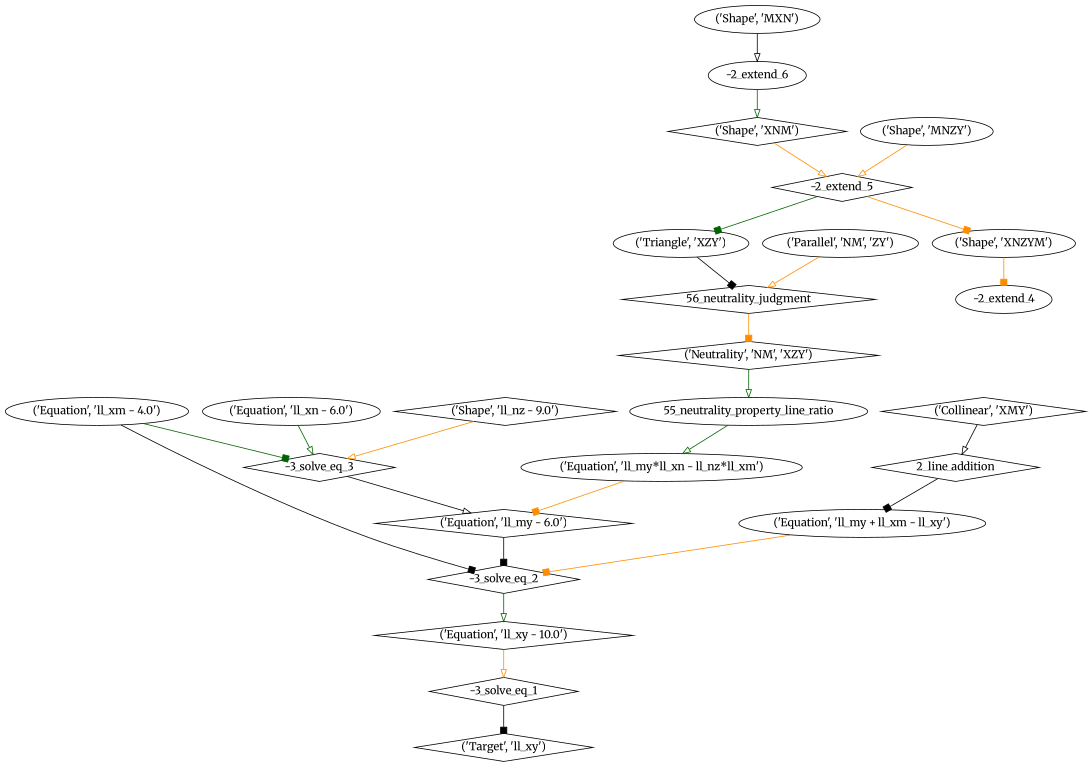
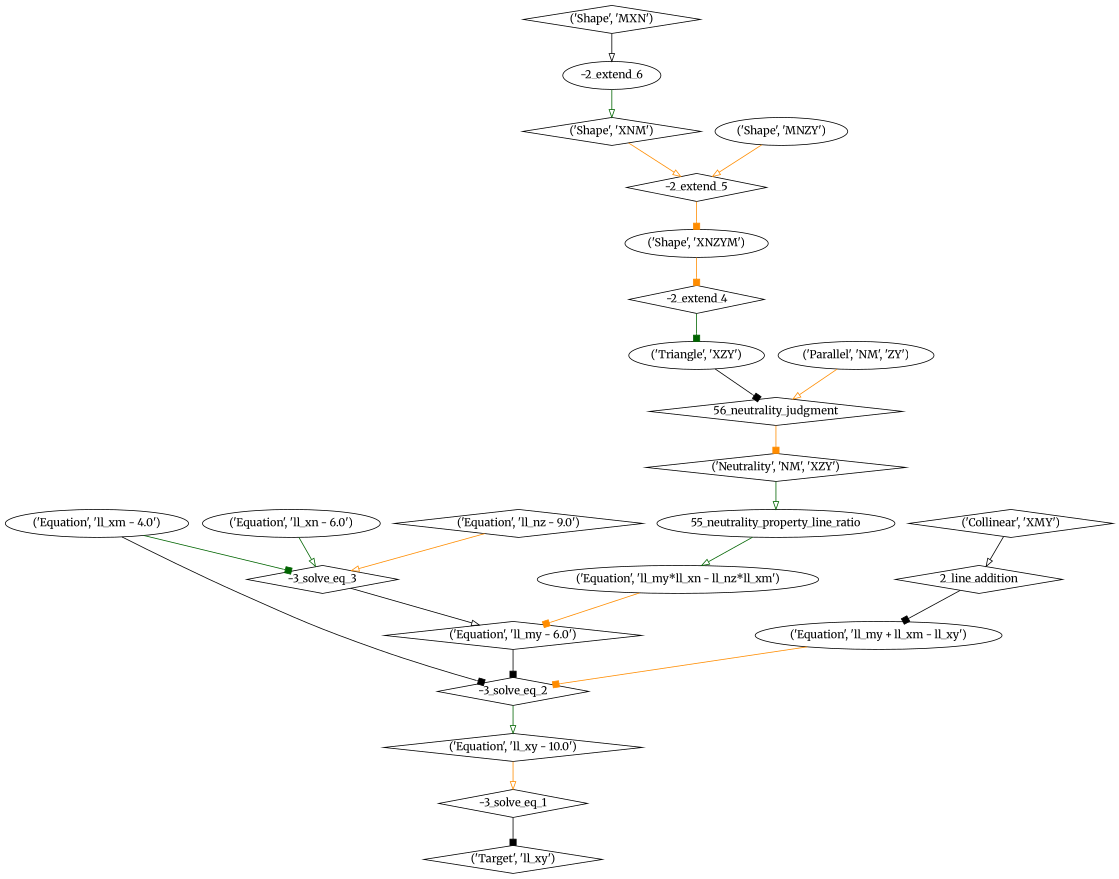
(757, 19) -> (612, 19)
(770, 213) -> (697, 324)
(1004, 299) -> (697, 299)
(505, 411) -> (518, 523)
